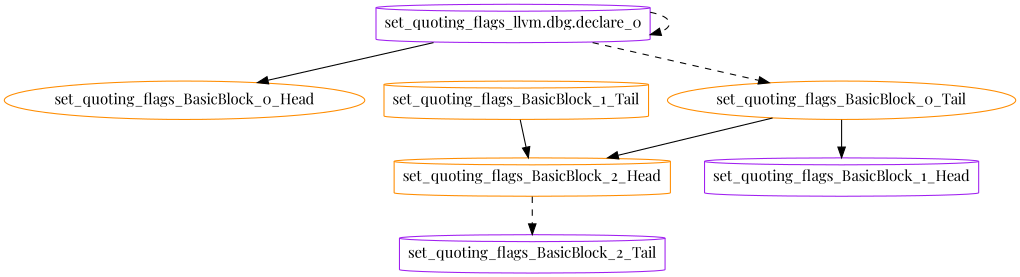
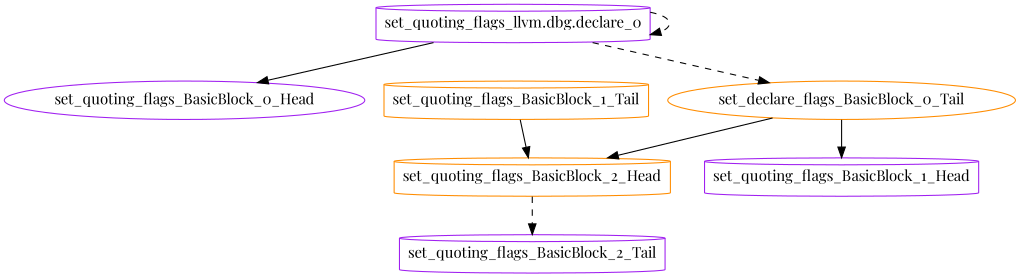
(185, 100) -> (185, 100)
(842, 100) -> (842, 100)
